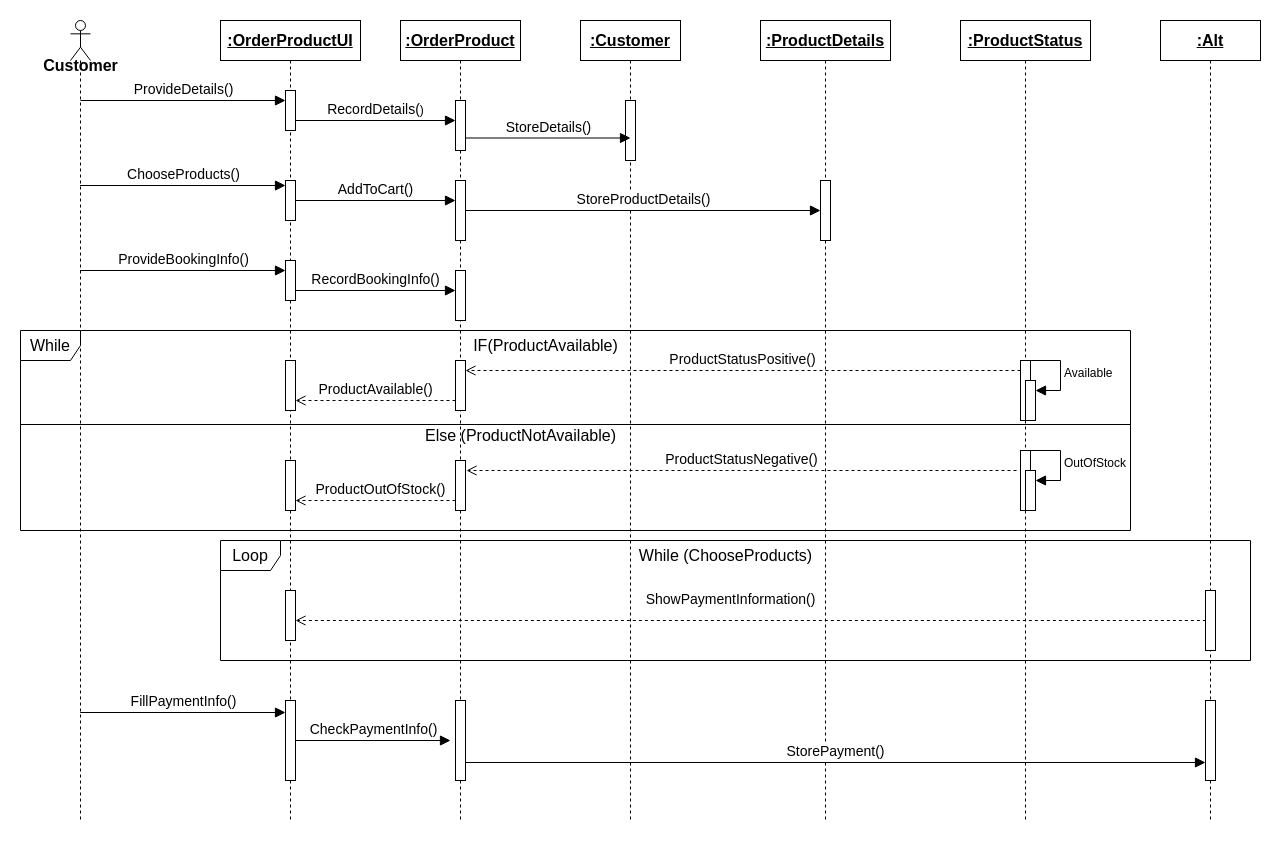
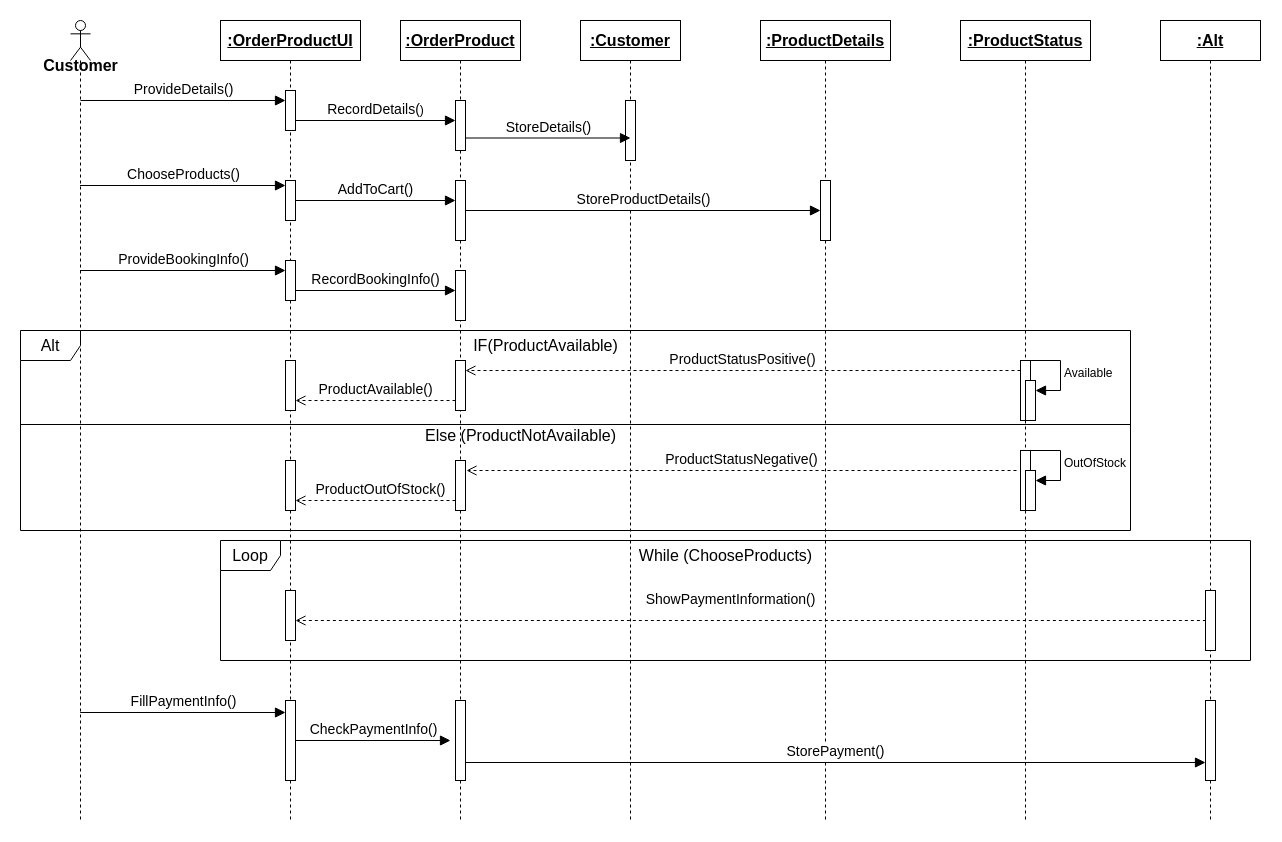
(51, 346) -> (51, 346)
